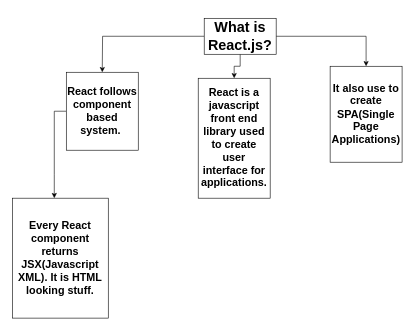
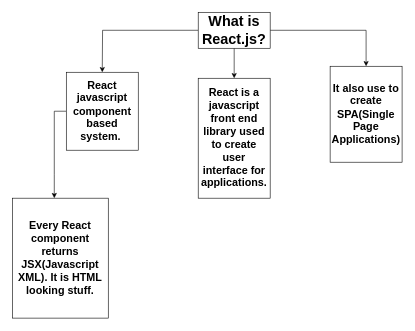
(240, 36) -> (234, 30)
(102, 111) -> (102, 111)
